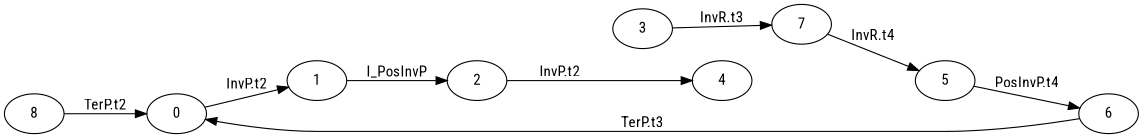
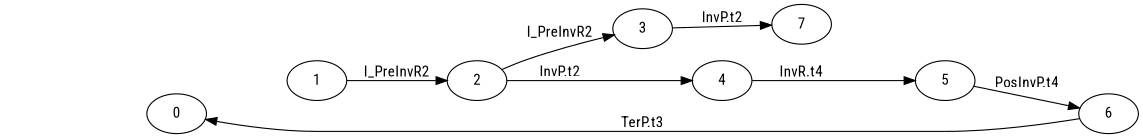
(722, 18) -> (722, 18)
(868, 50) -> (828, 81)
none -> (552, 51)
(397, 72) -> (397, 72)
(241, 98) -> none
(34, 114) -> none
